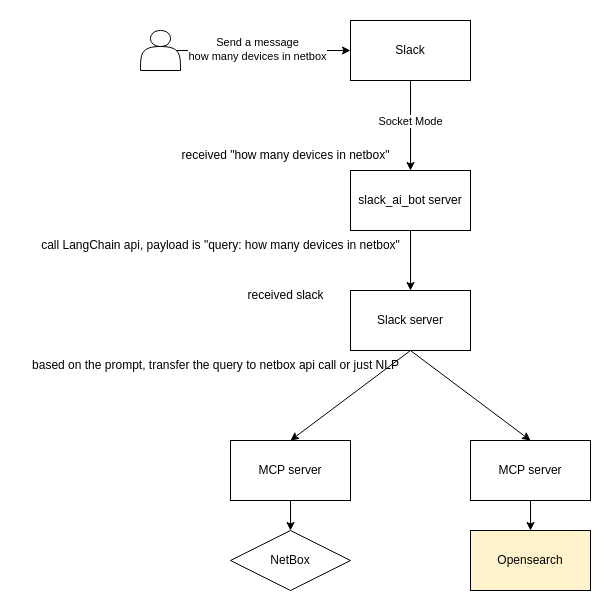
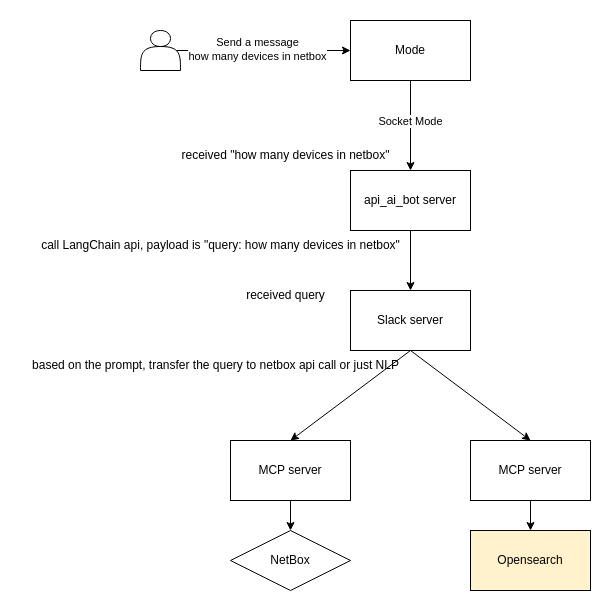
(411, 51) -> (411, 51)
(411, 201) -> (411, 201)
(286, 296) -> (286, 296)
